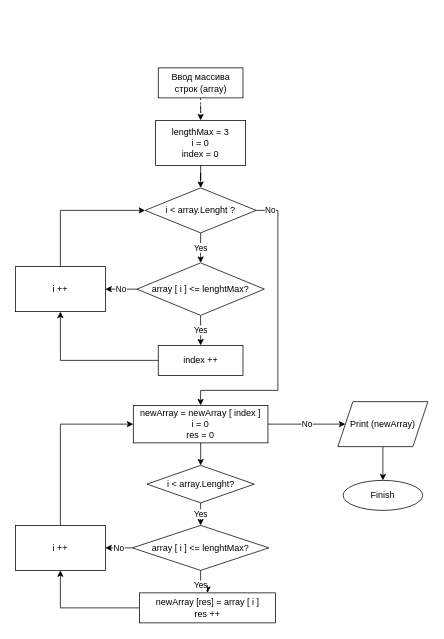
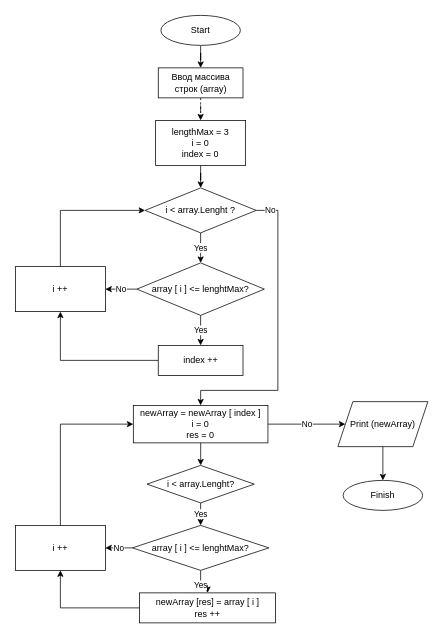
none -> (201, 30)
none -> (201, 59)
